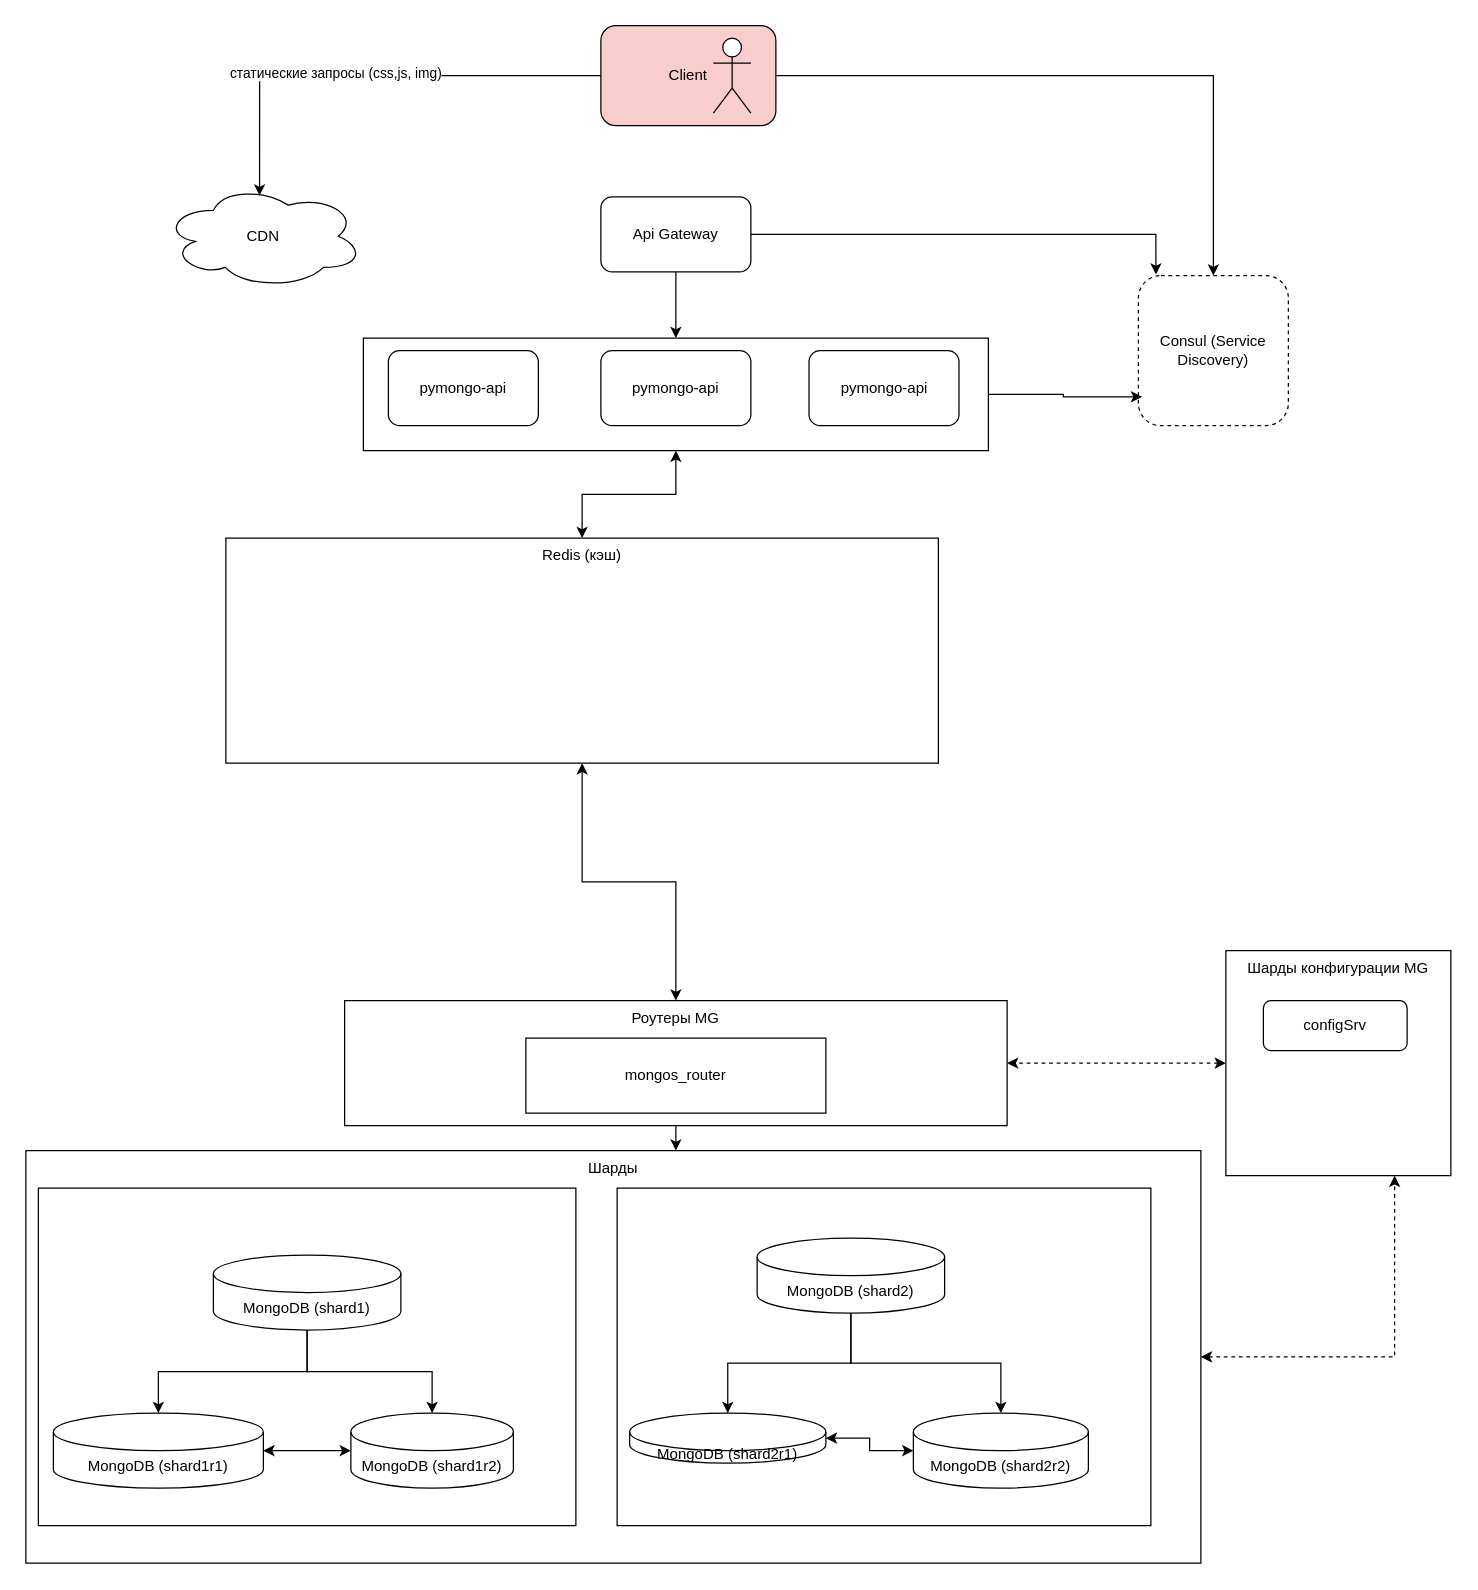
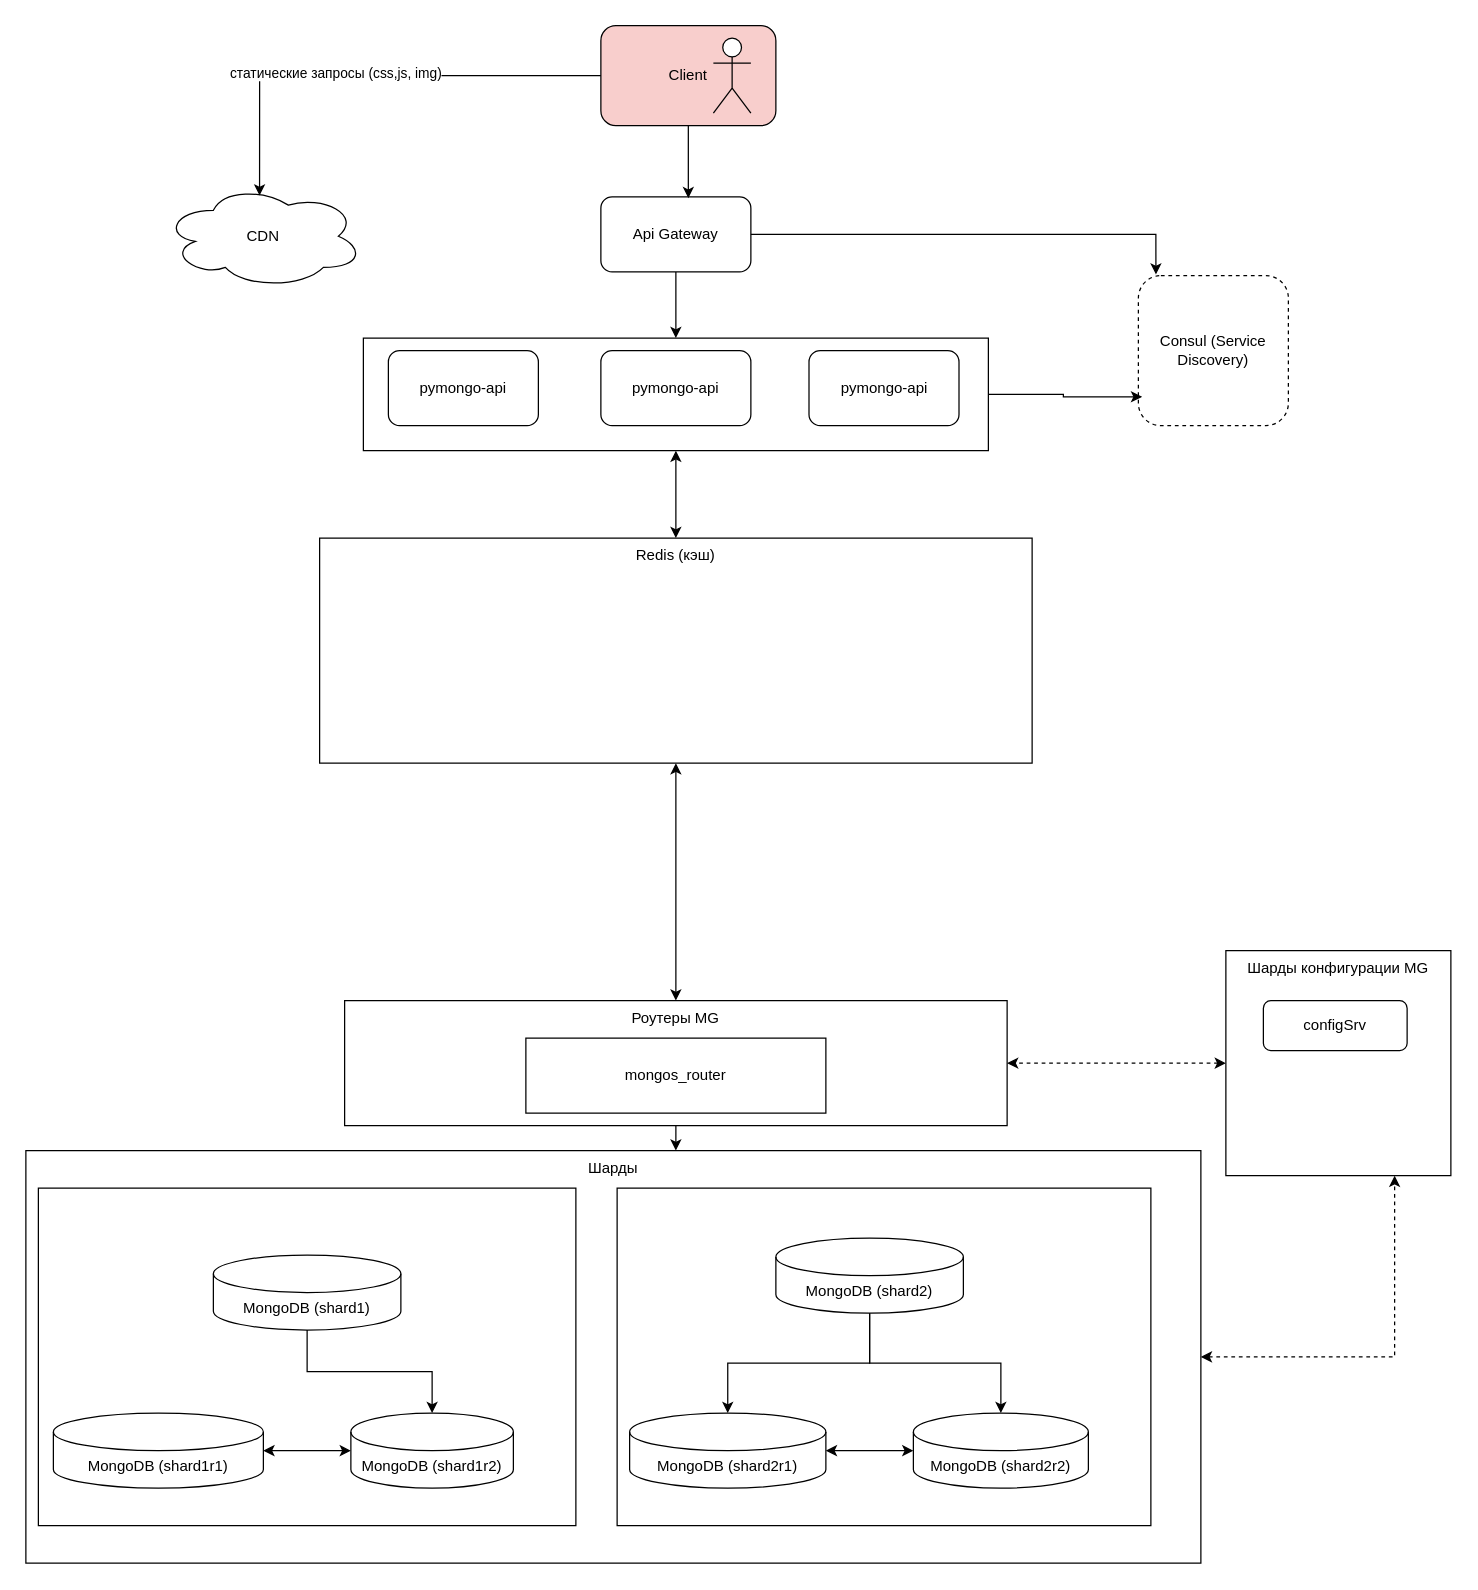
(1090, 76) -> (688, 158)
(582, 651) -> (676, 651)
(851, 1276) -> (869, 1276)
(215, 1372) -> none
(728, 1438) -> (728, 1451)
